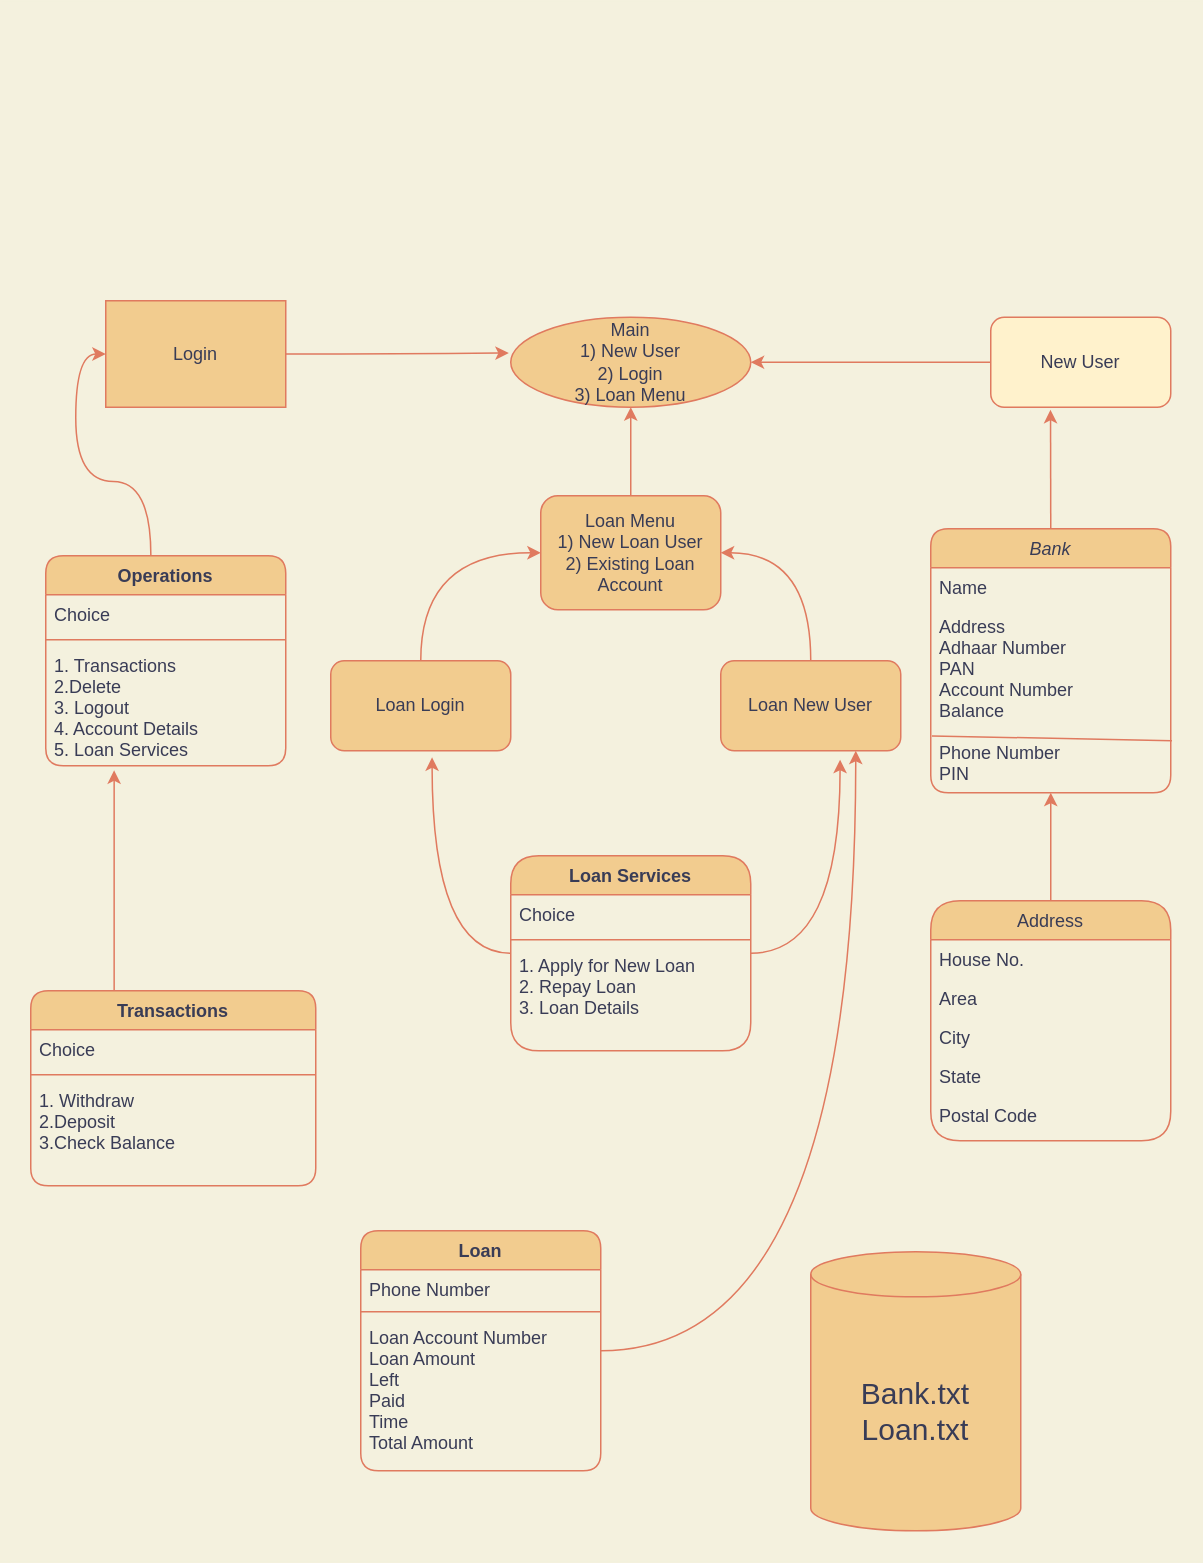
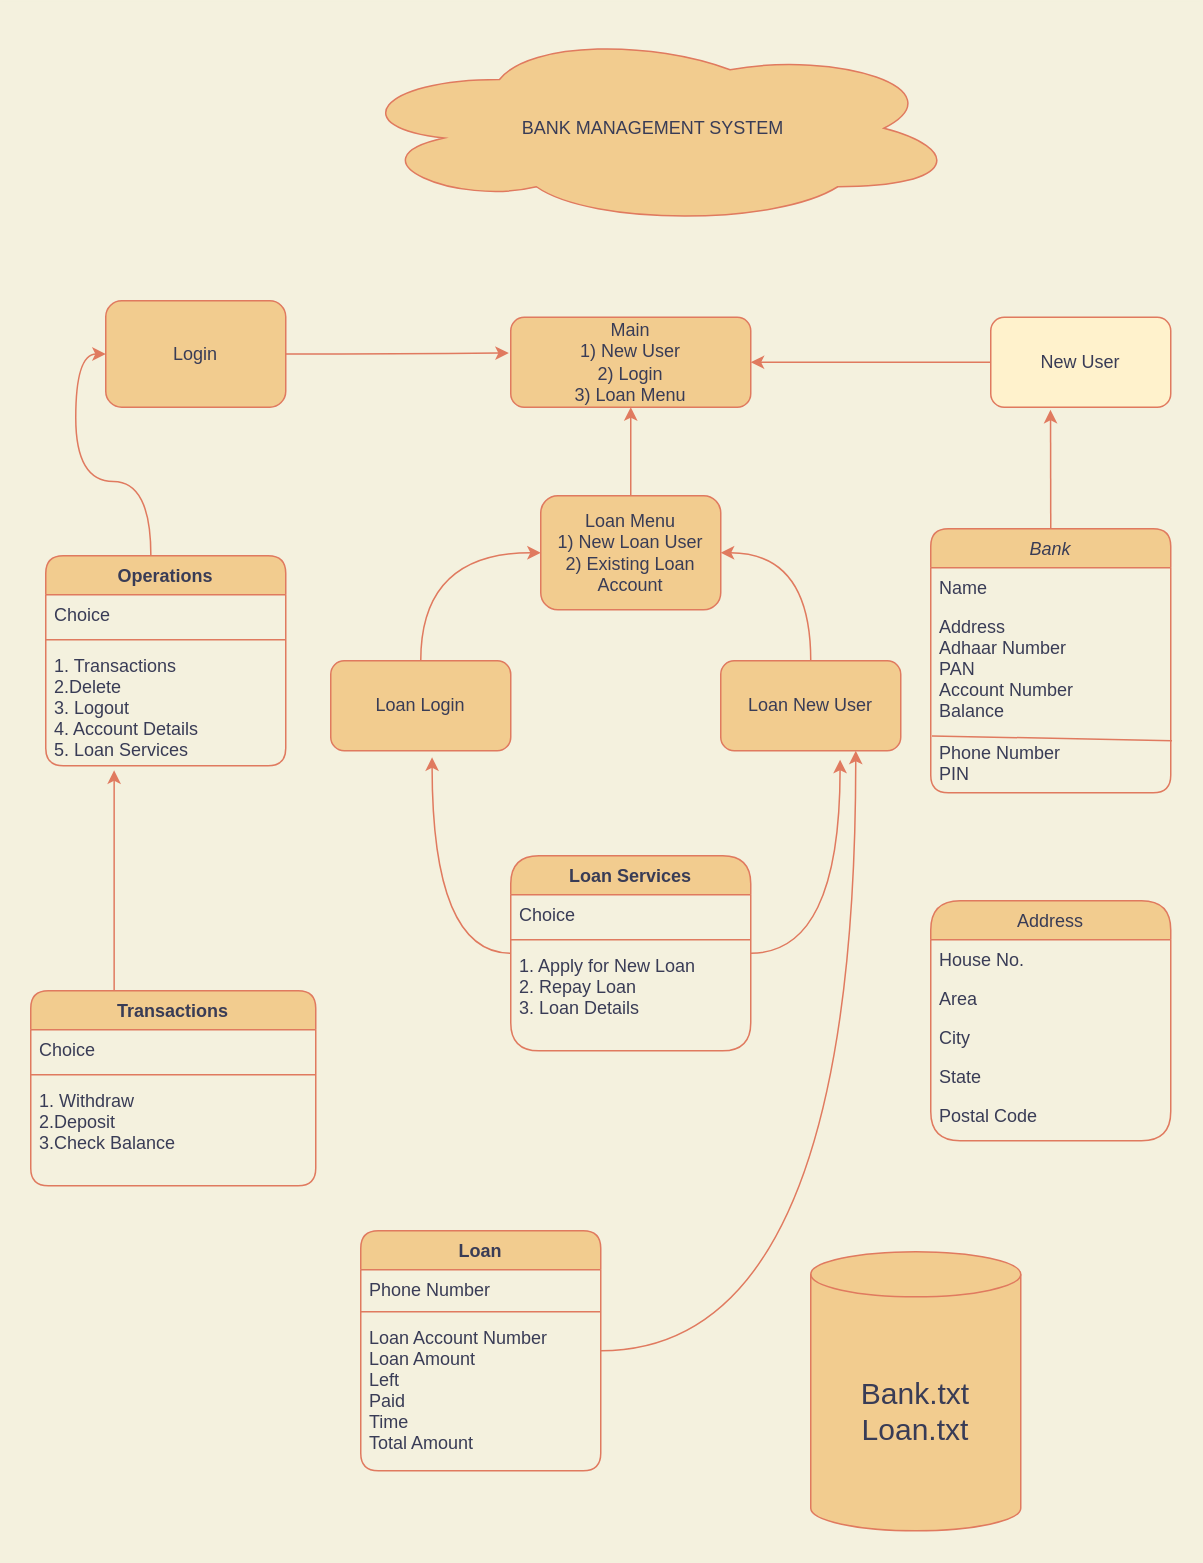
none -> (653, 128)
(196, 354) -> (196, 354)
(631, 362) -> (631, 362)
(1051, 850) -> none
